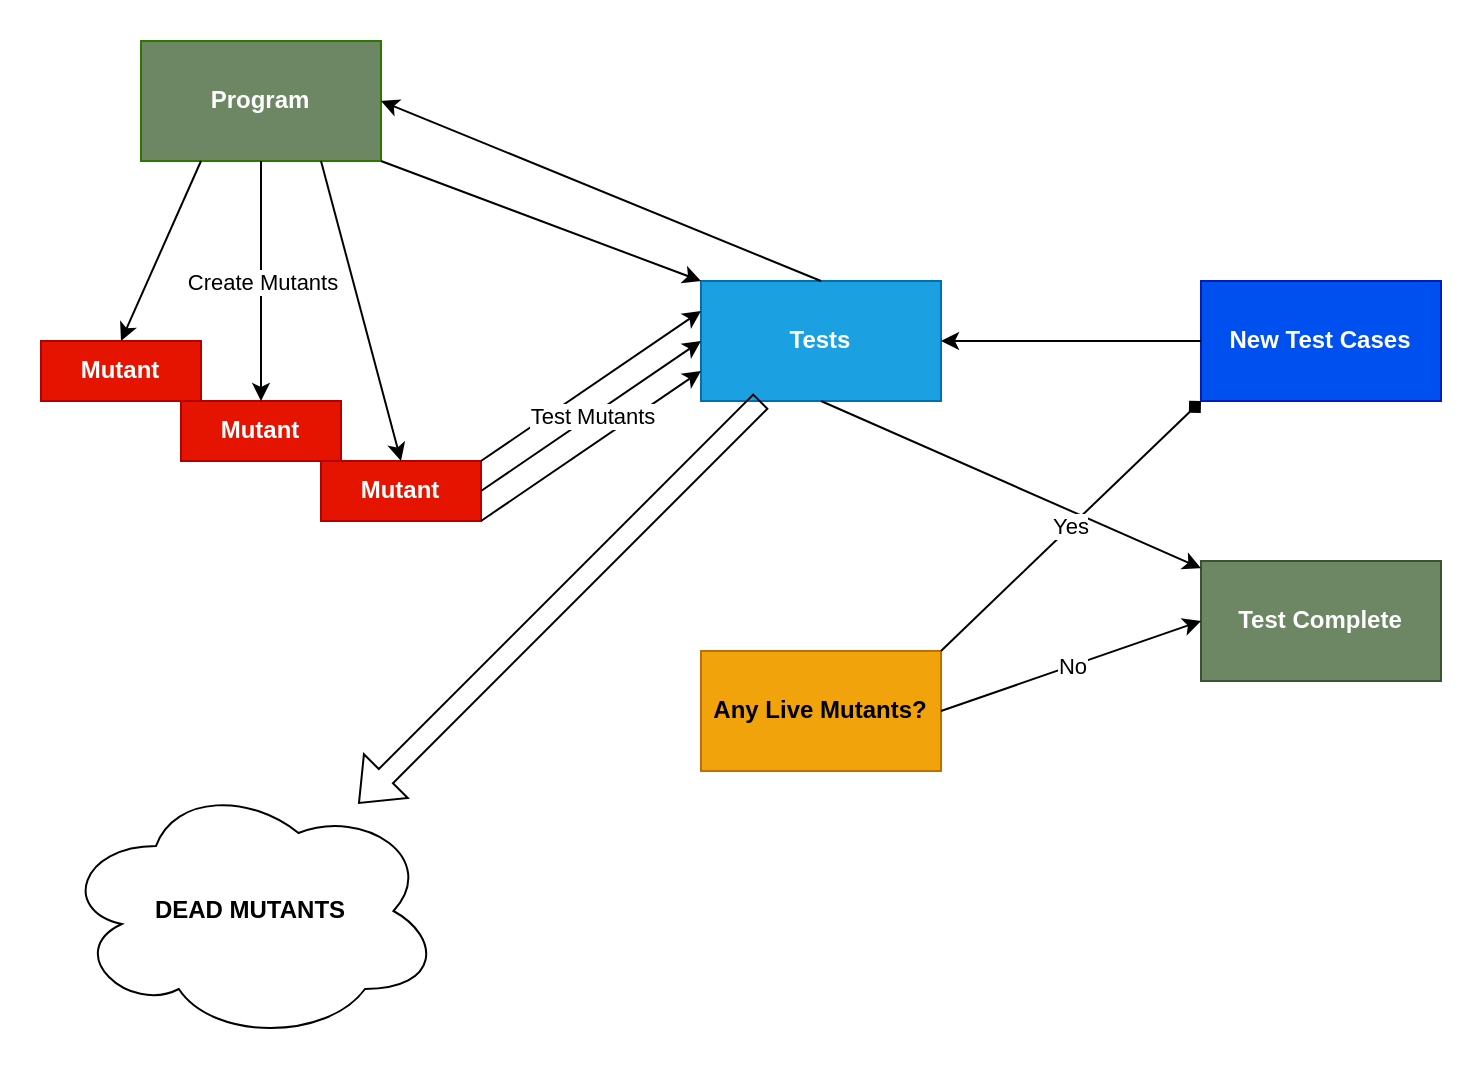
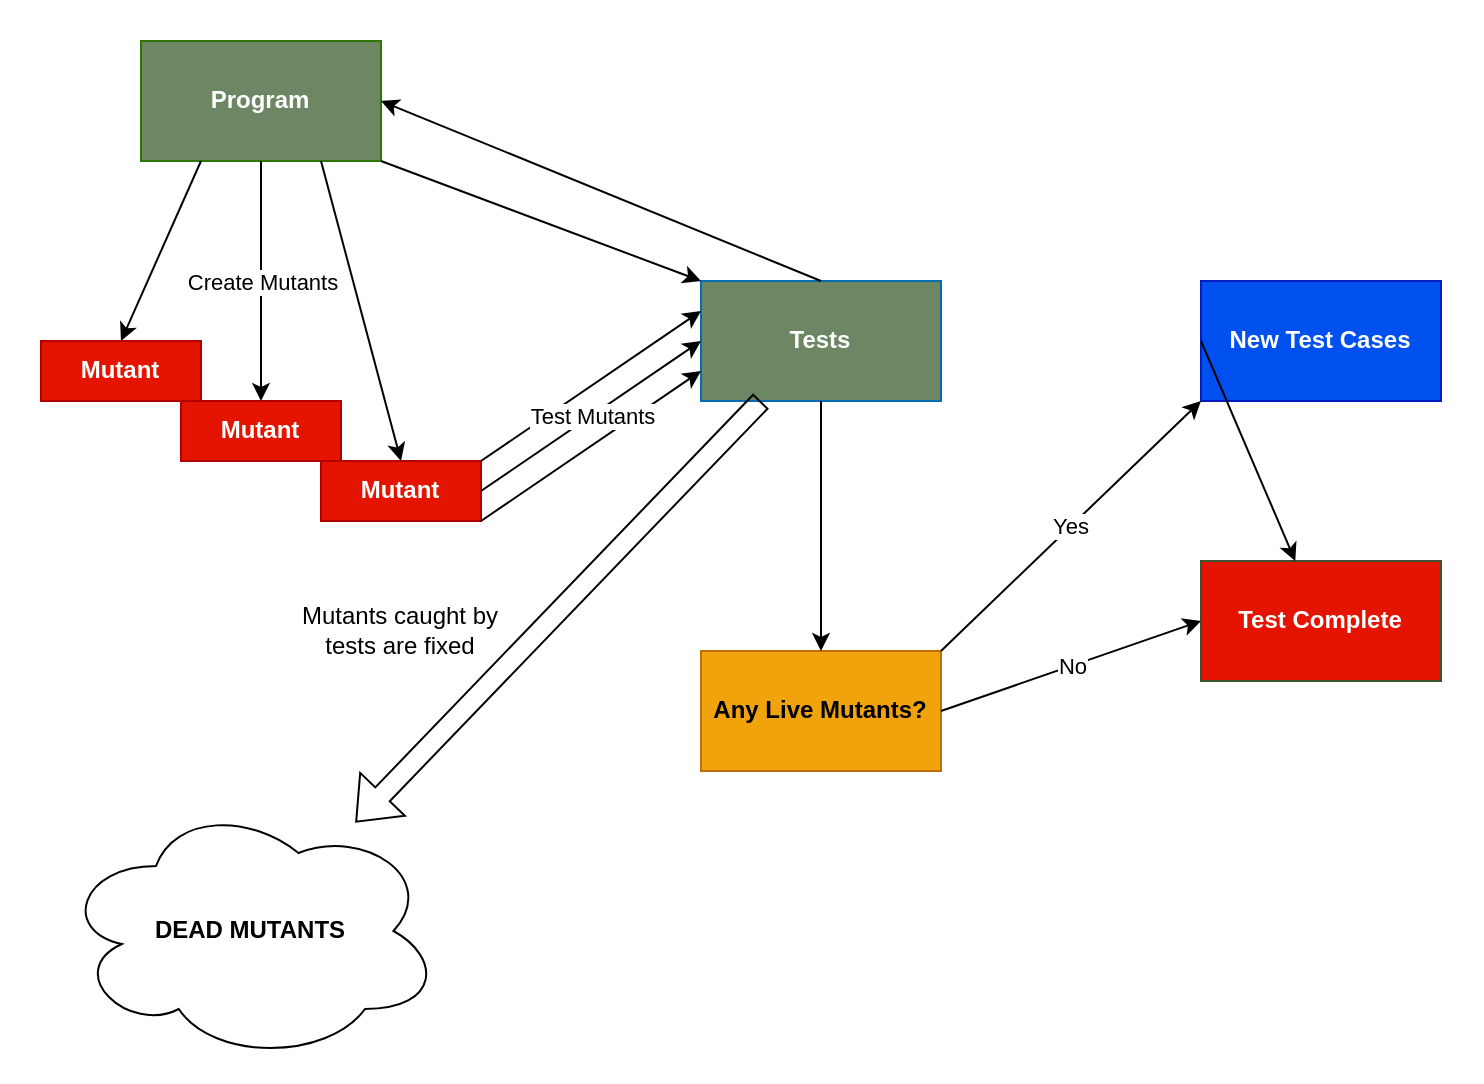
(821, 341) -> (821, 341)
(1078, 341) -> (1246, 445)
(1189, 412) -> (1190, 411)
(949, 457) -> (821, 519)
(1321, 621) -> (1321, 621)
none -> (401, 631)
(251, 911) -> (251, 931)
